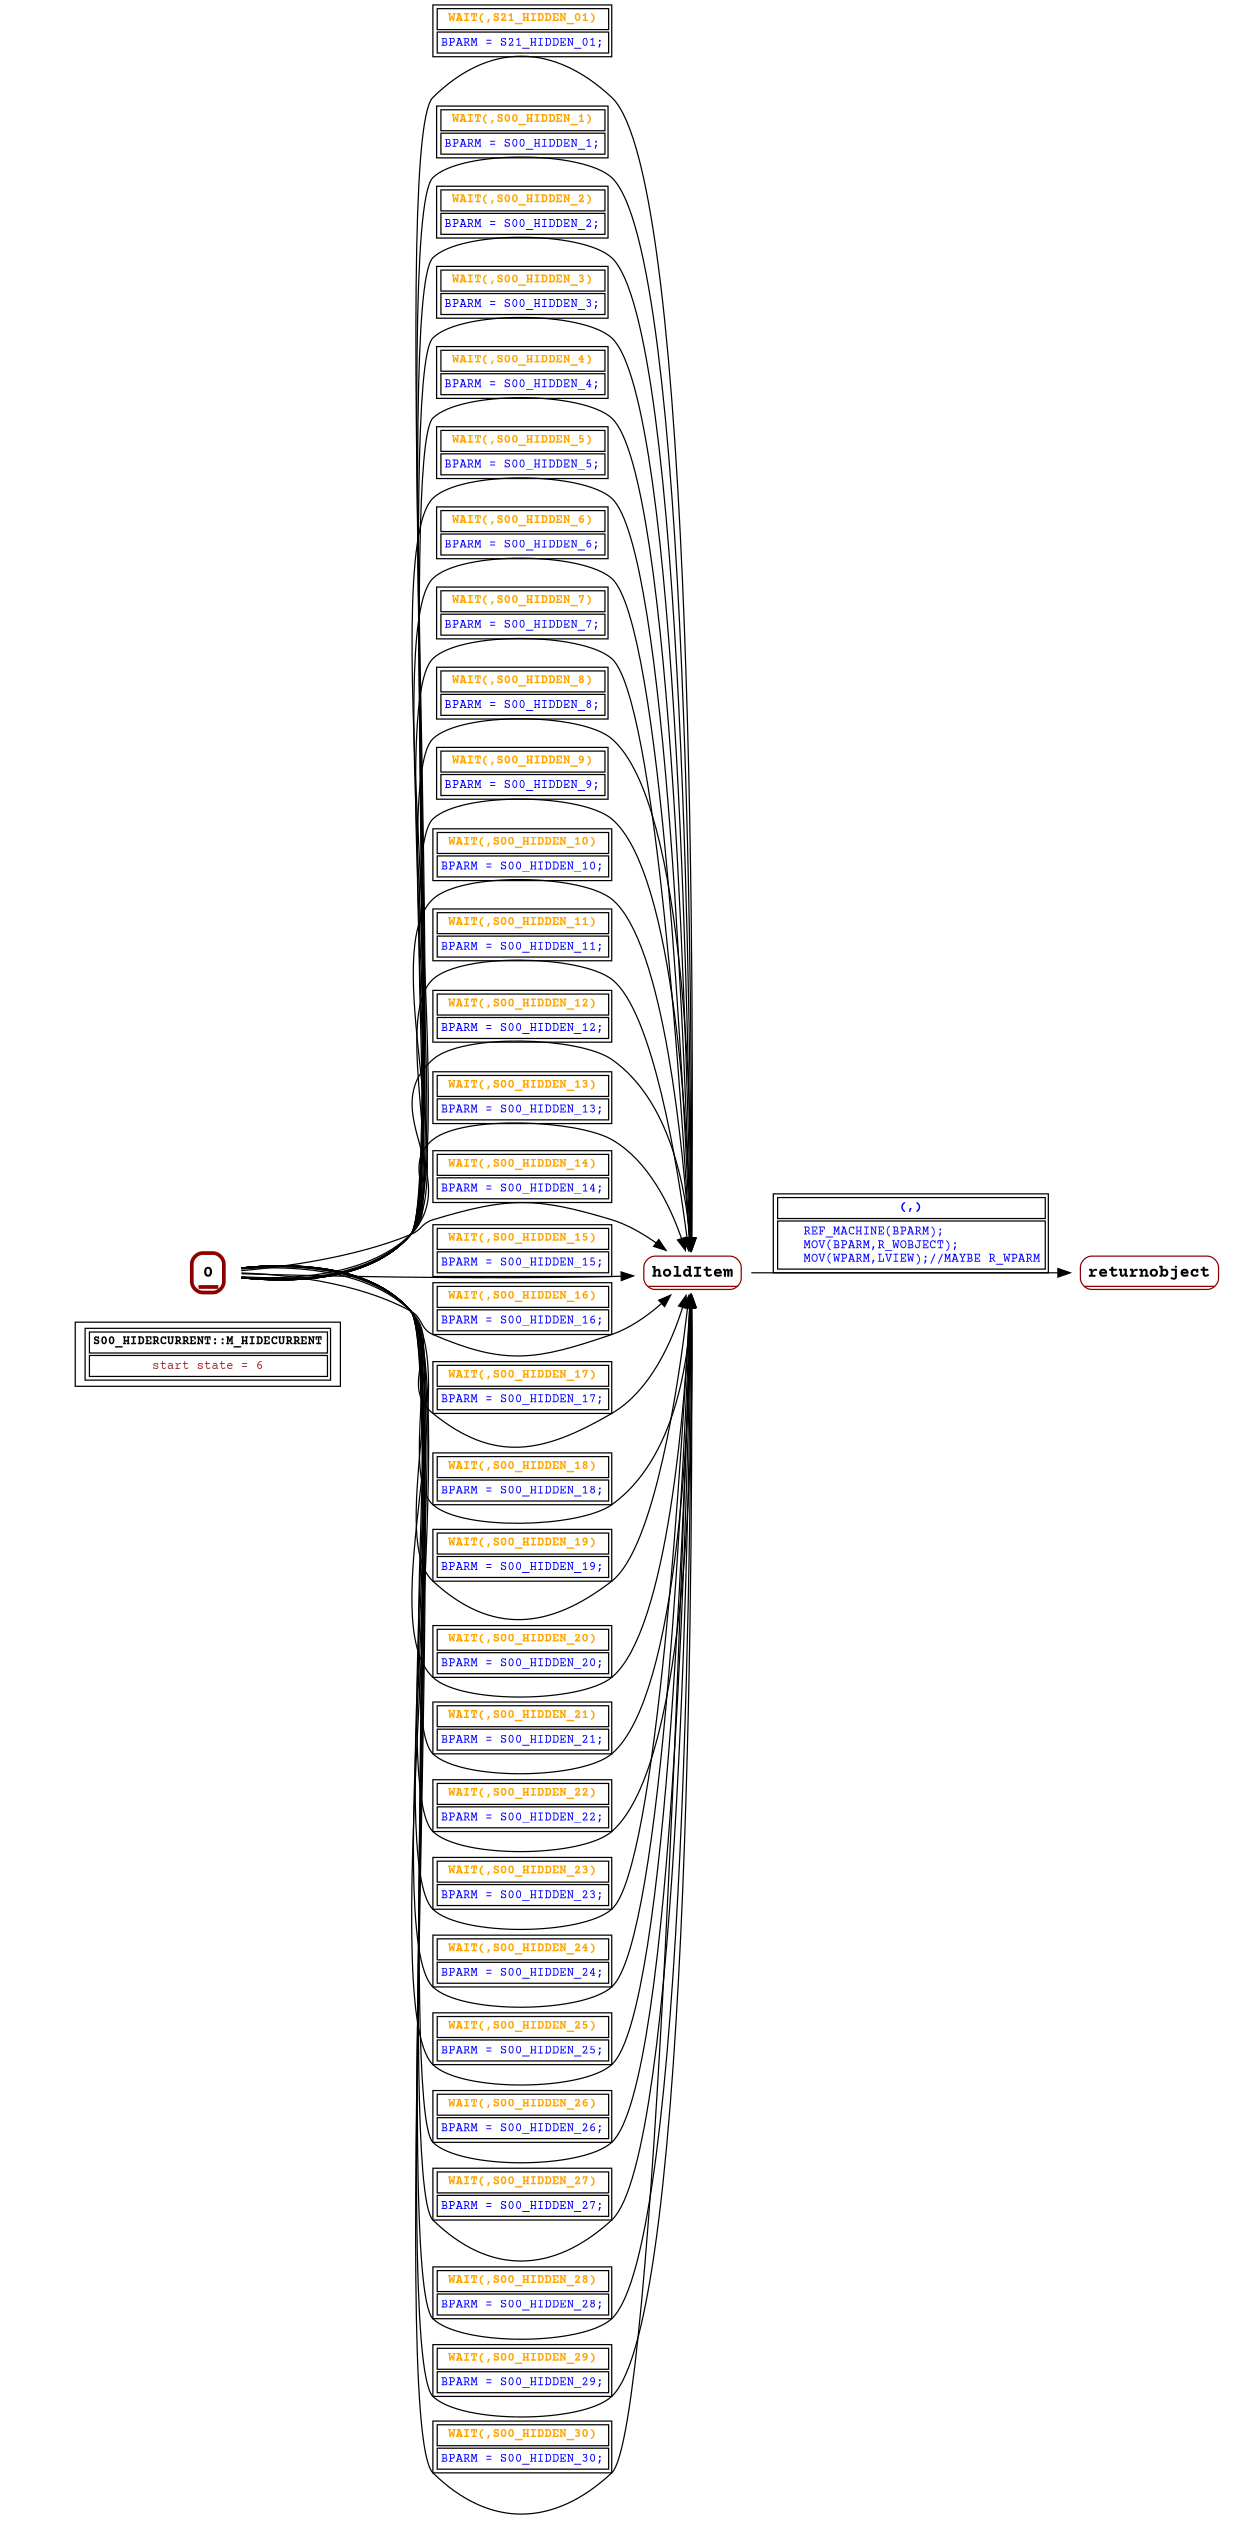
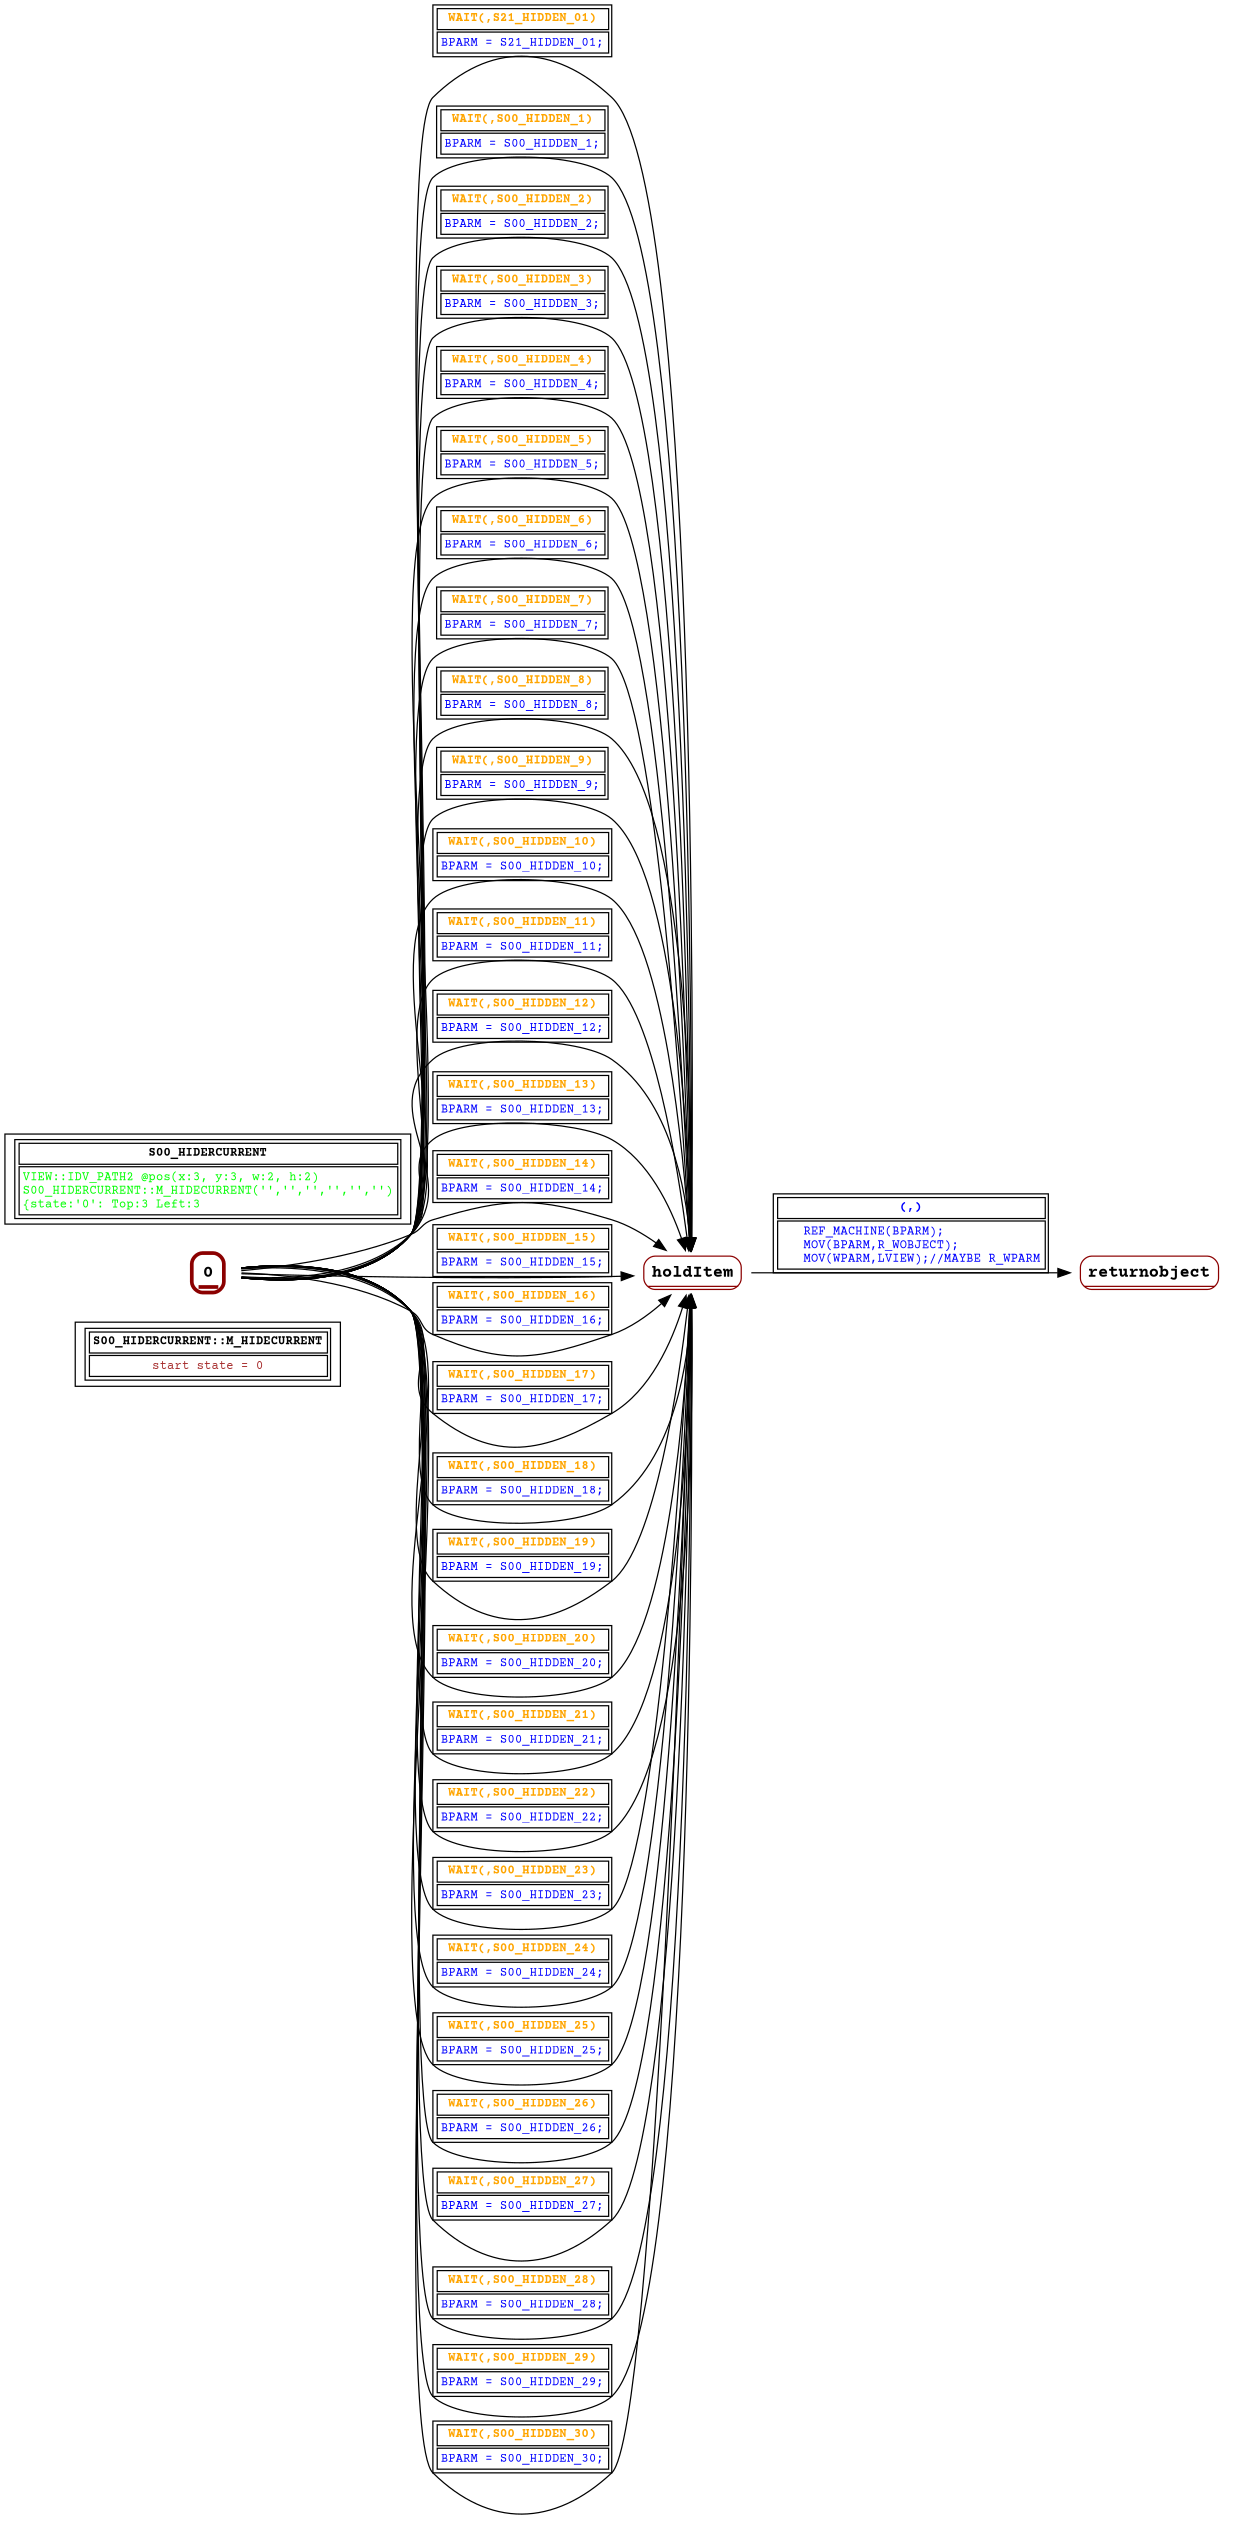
none -> (208, 1179)
(208, 1365) -> (208, 1365)
